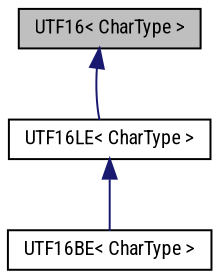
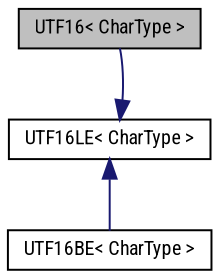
(97, 94) -> (123, 74)
